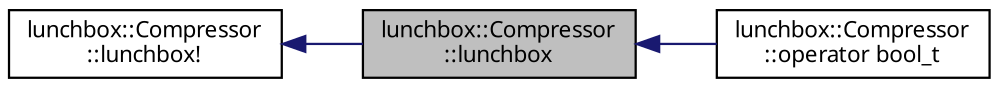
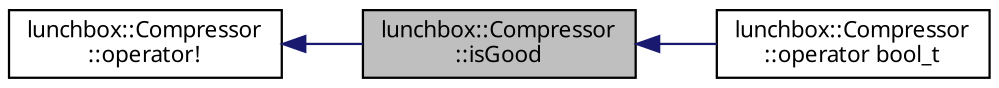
(145, 44) -> (145, 44)
(499, 44) -> (499, 44)
